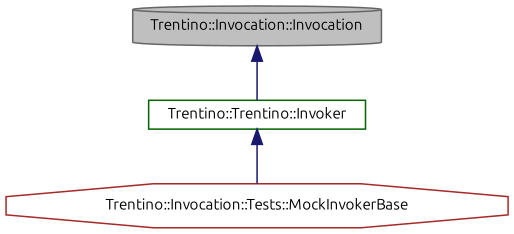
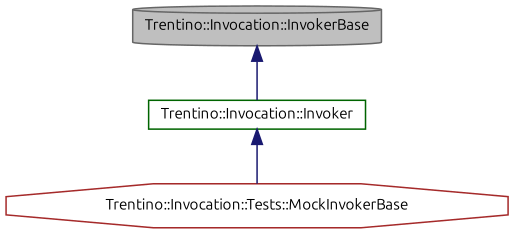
(257, 26) -> (257, 26)
(257, 115) -> (257, 115)
